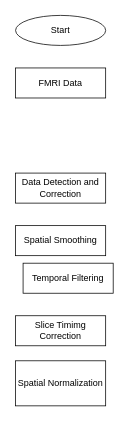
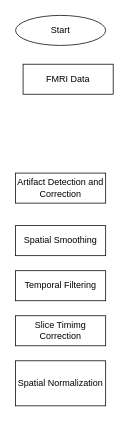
(60, 83) -> (68, 79)
(60, 188) -> (60, 188)
(68, 278) -> (60, 285)
